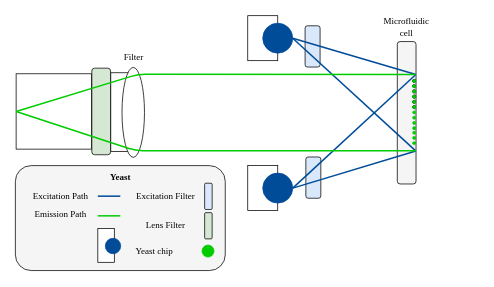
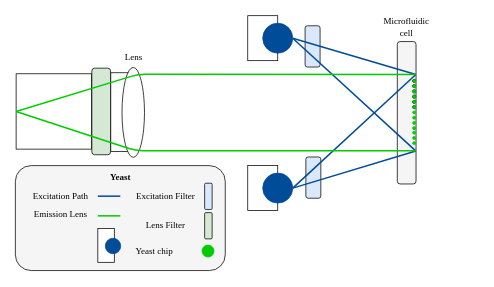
(134, 57) -> (134, 57)
(61, 214) -> (61, 214)
